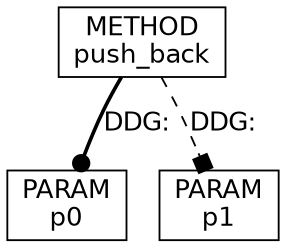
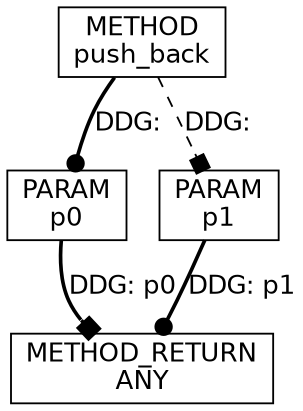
none -> (142, 368)
